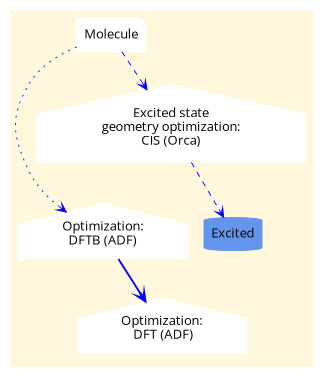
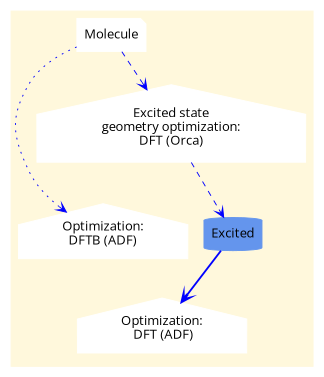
(171, 128) -> (171, 128)
(129, 276) -> (204, 273)
